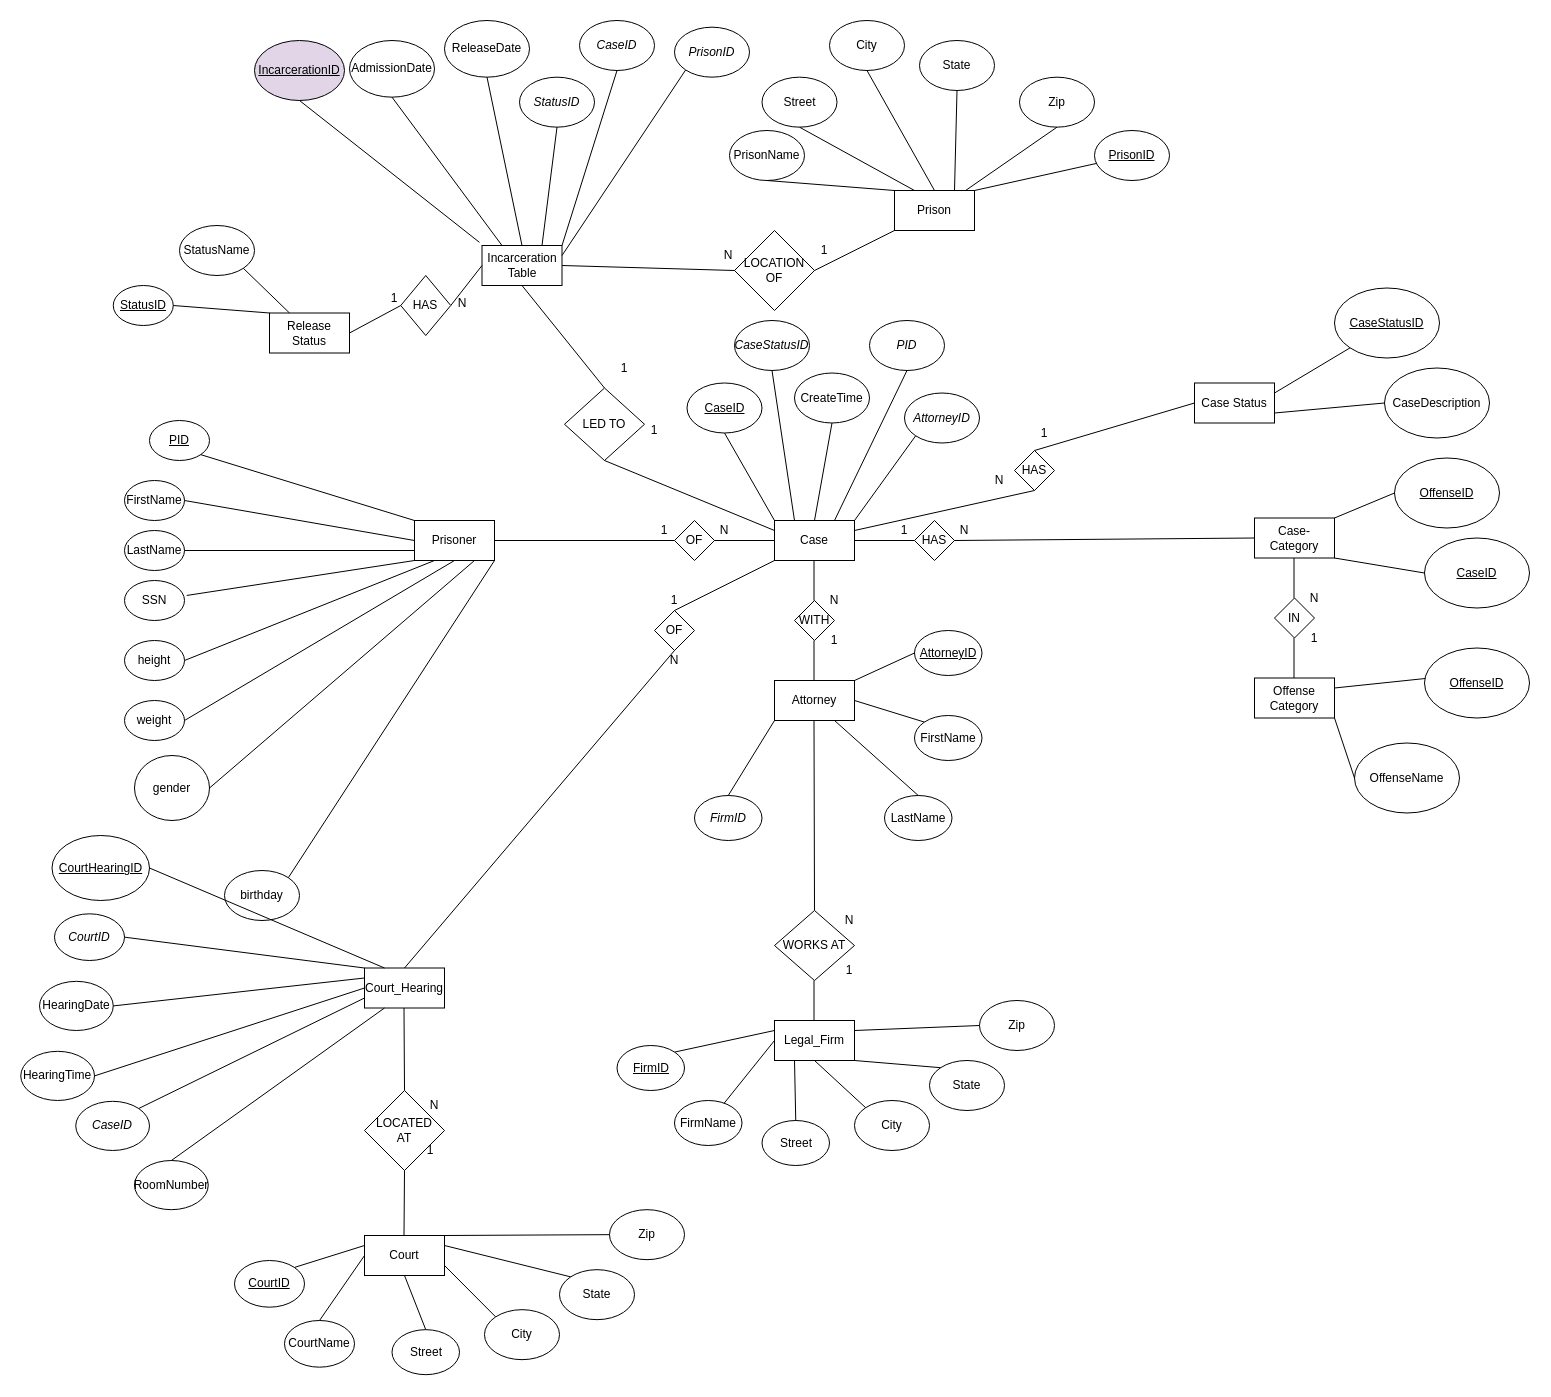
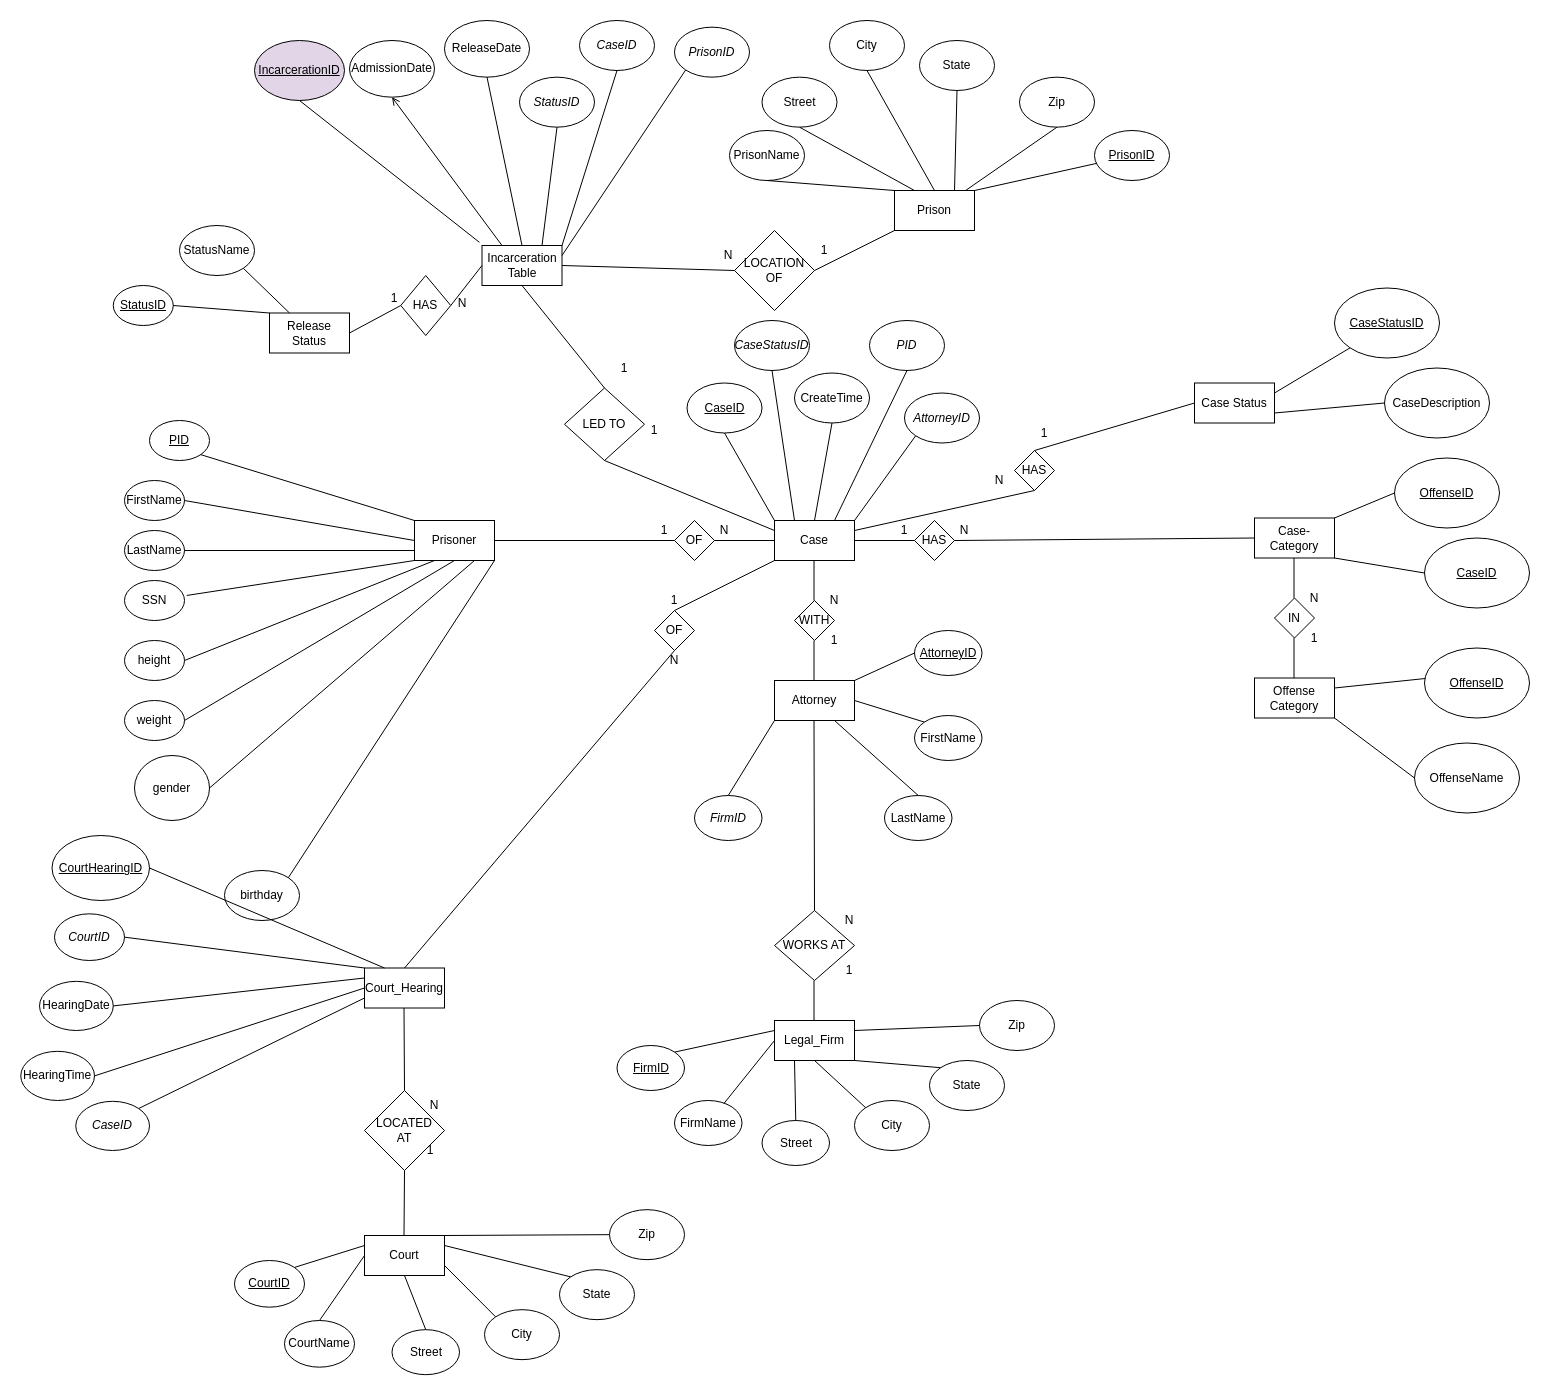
(394, 100) -> (395, 101)
(1407, 778) -> (1467, 778)
(278, 1084) -> none
(171, 1185) -> none
